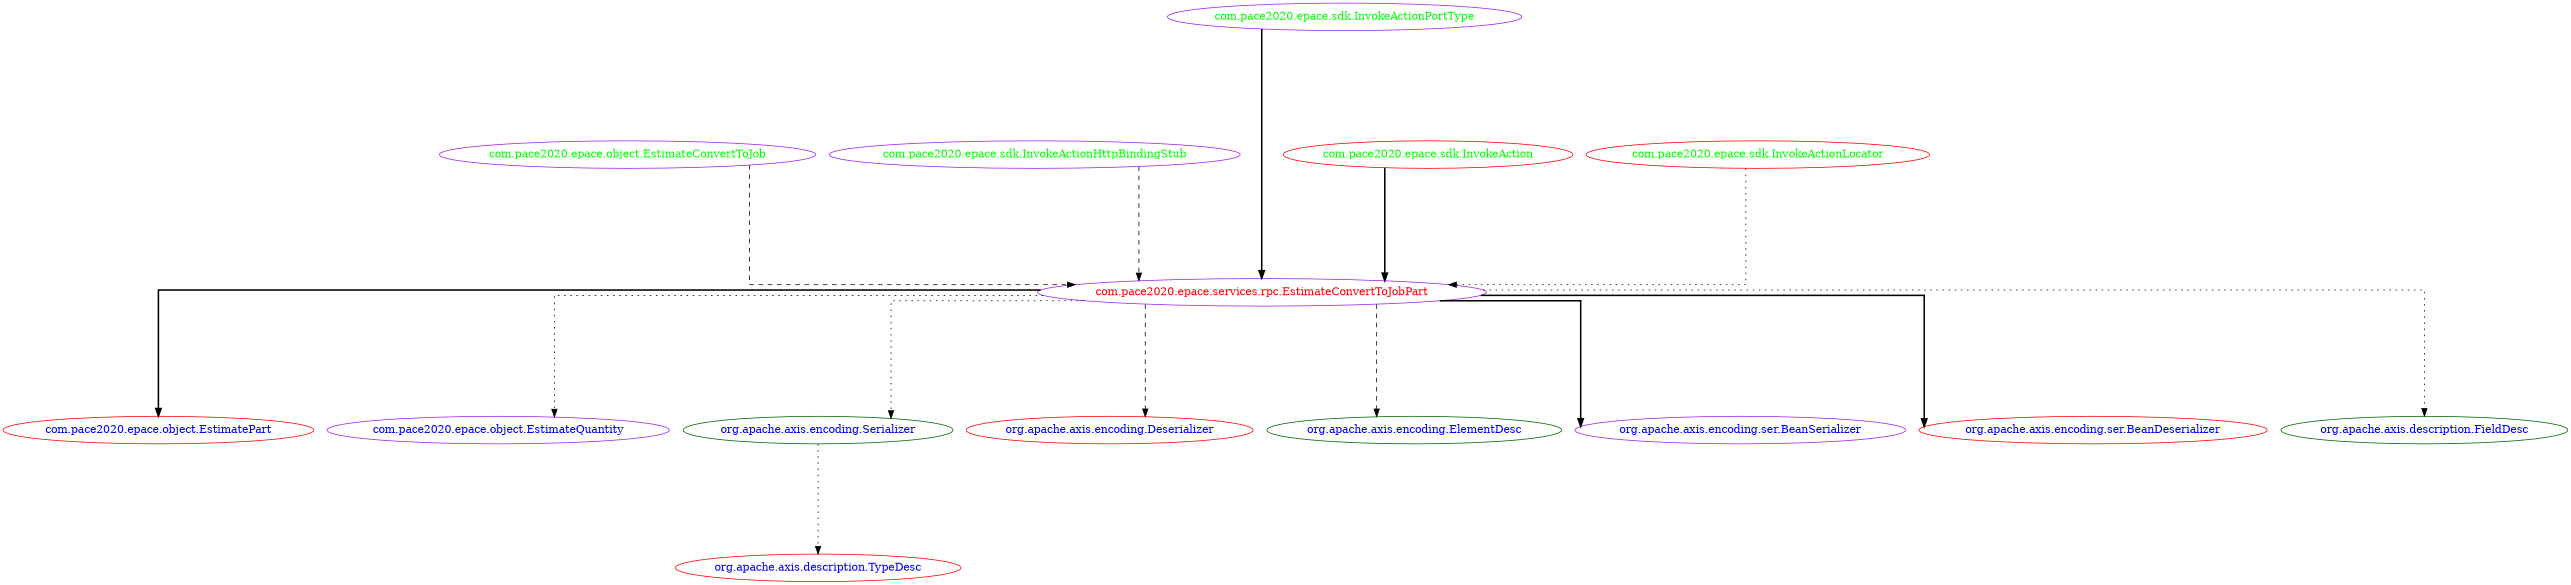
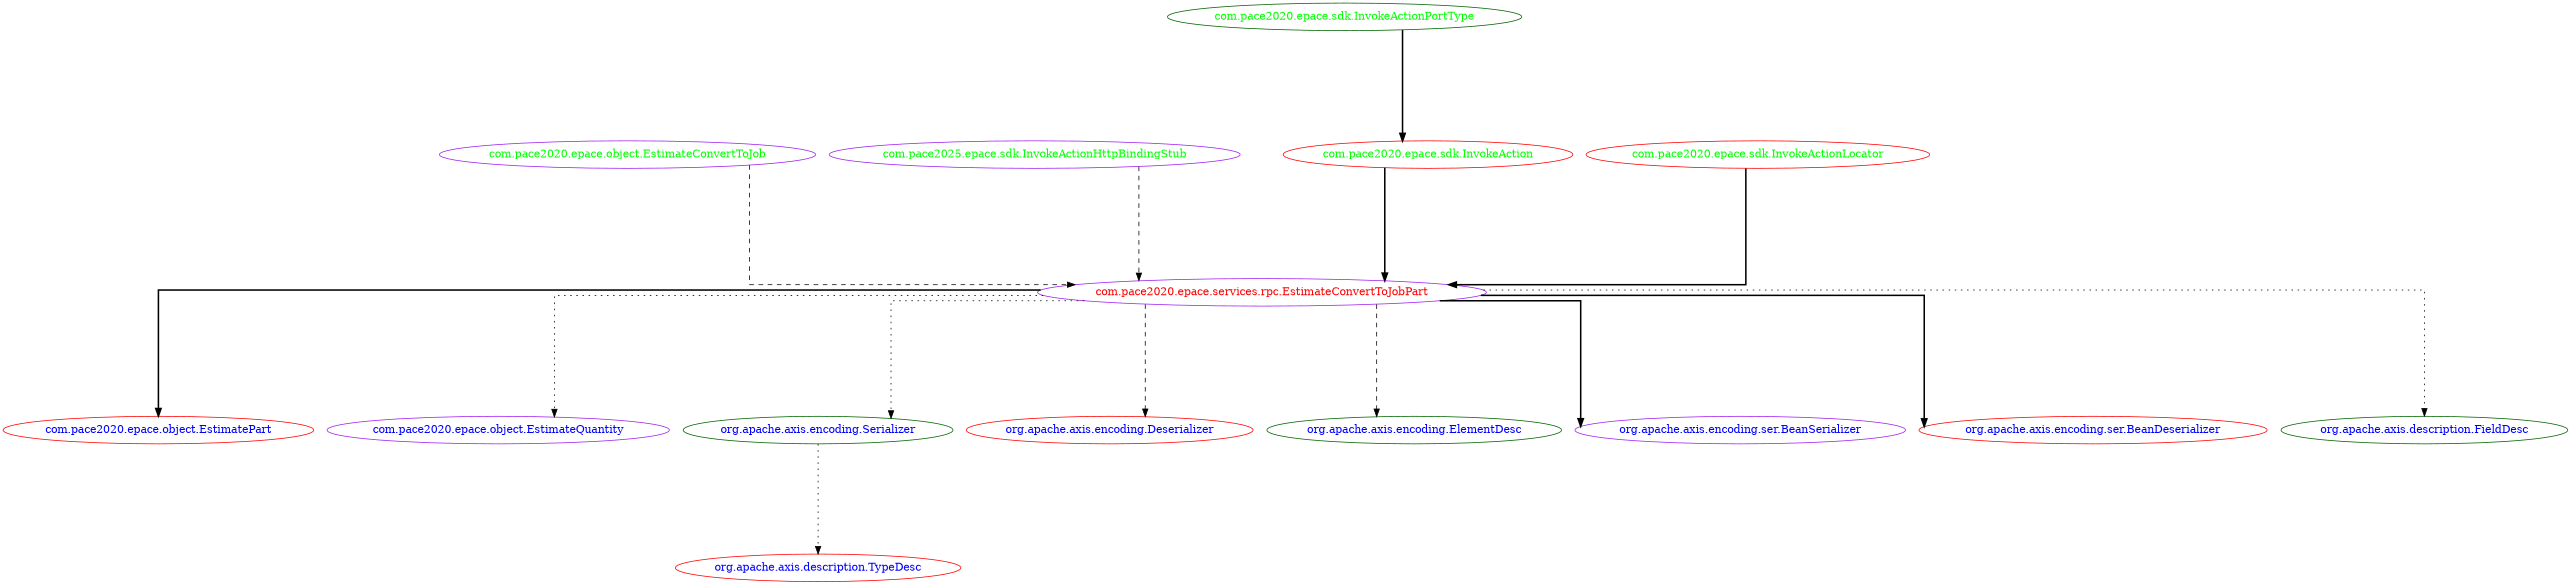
(1345, 17) -> (1345, 17)
(1262, 150) -> (1403, 82)
(1035, 155) -> (1035, 155)
(1659, 285) -> (1659, 285)
